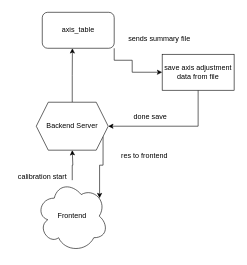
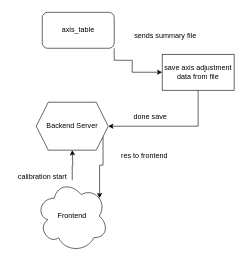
(159, 39) -> (165, 36)
(72, 56) -> none
